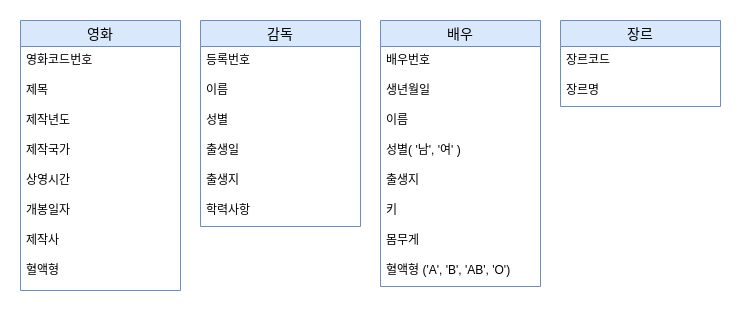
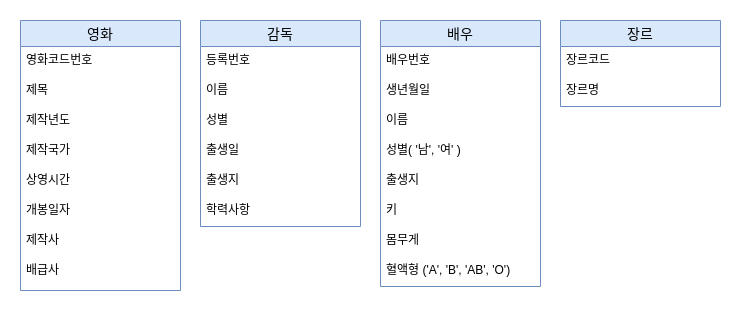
(44, 270) -> (44, 270)
